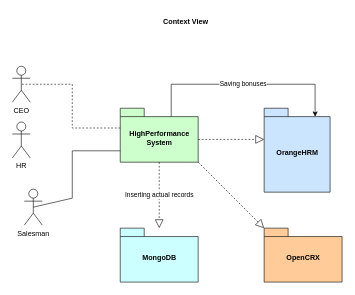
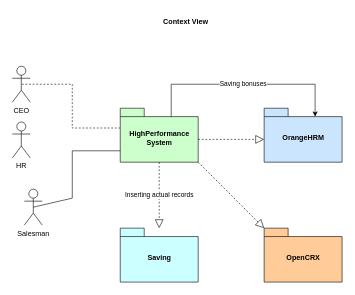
(297, 150) -> (303, 135)
(160, 258) -> (160, 258)
